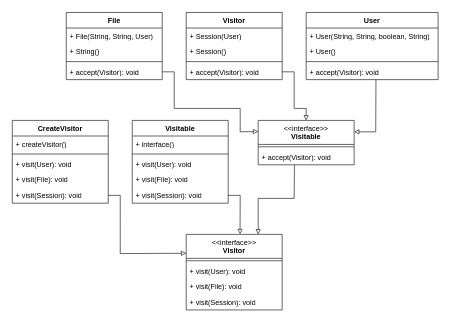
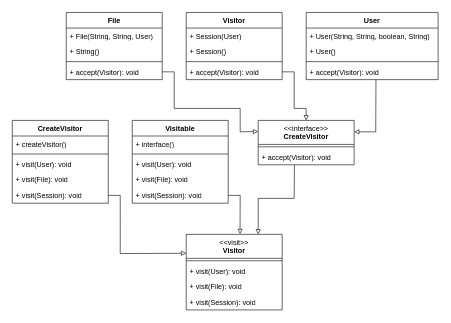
(306, 133) -> (306, 133)
(234, 247) -> (234, 247)
